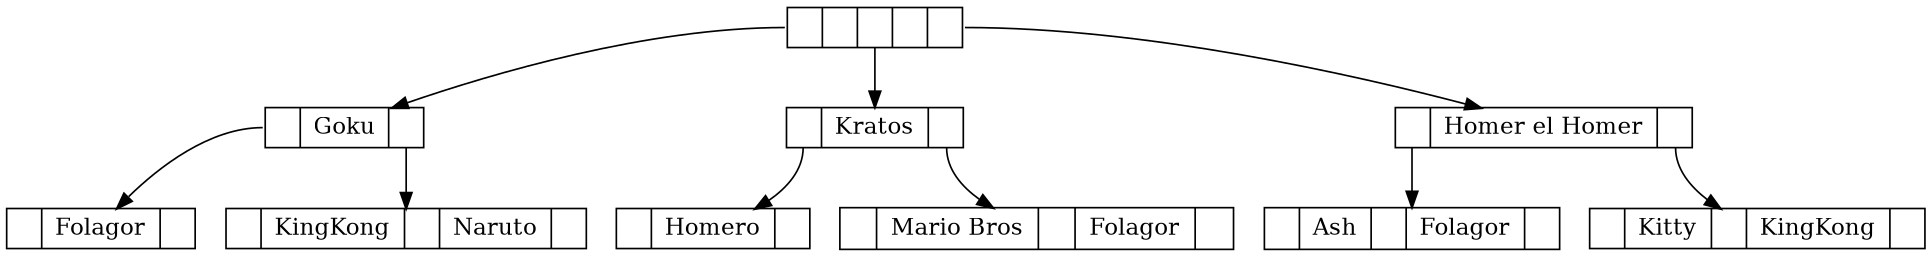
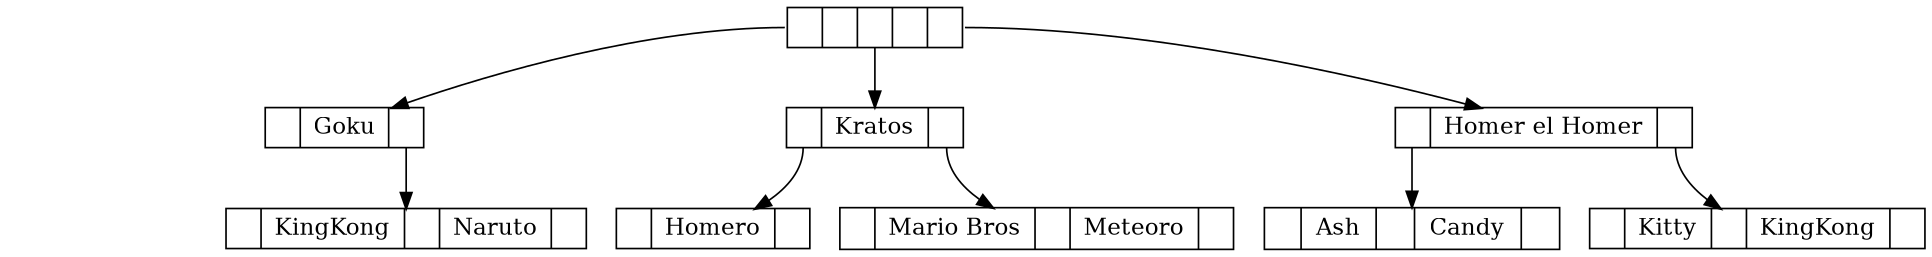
(1135, 228) -> (1134, 228)
(1465, 228) -> (1468, 228)
(101, 229) -> none
